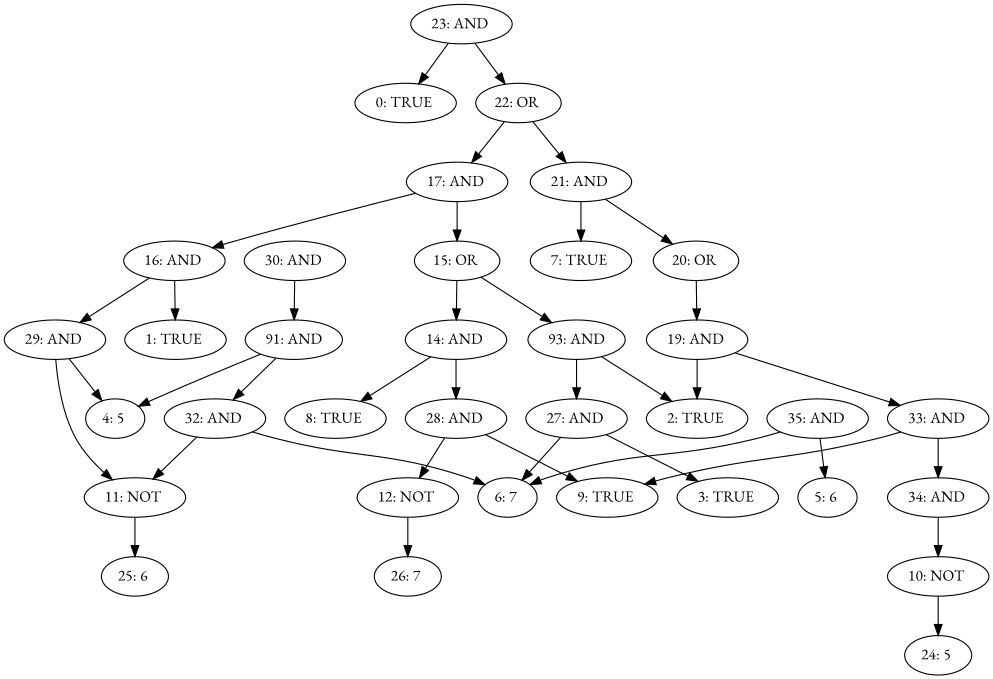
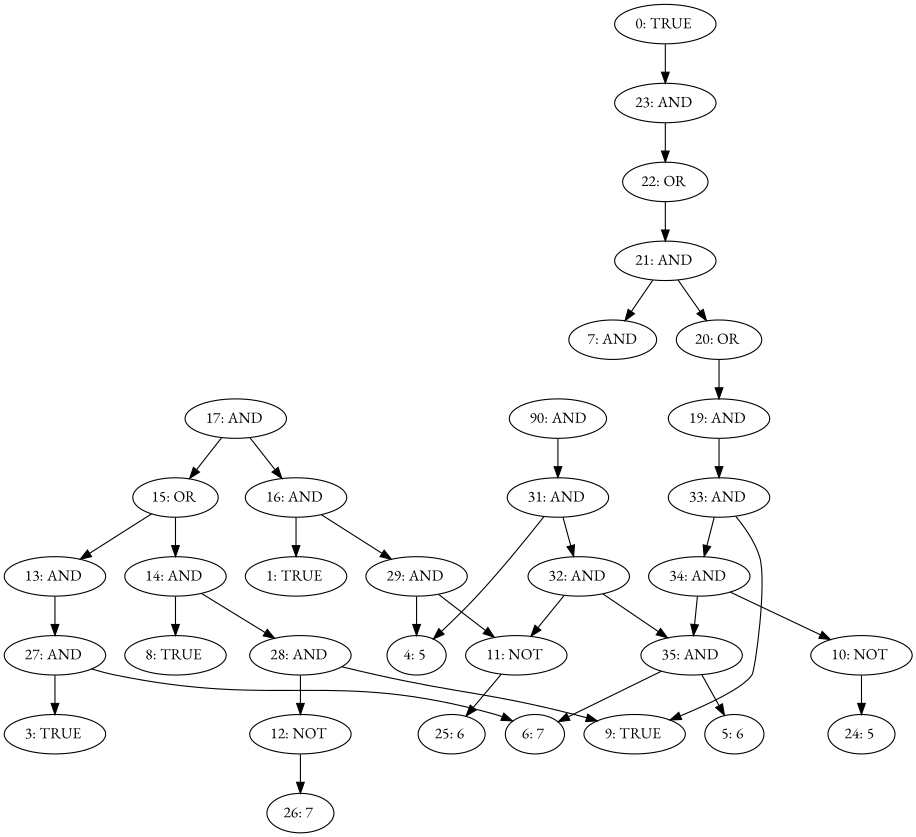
(437, 59) -> (665, 58)
(492, 138) -> none
(295, 261) -> (558, 419)
(581, 261) -> (613, 340)
(294, 340) -> (558, 498)
(577, 340) -> (55, 576)
(697, 419) -> none
(364, 455) -> (631, 613)
none -> (696, 610)
